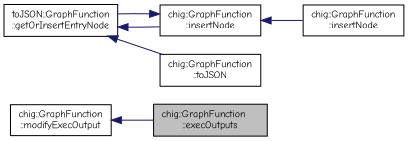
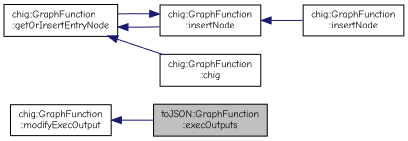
(61, 20) -> (61, 20)
(210, 70) -> (210, 70)
(210, 120) -> (210, 120)
